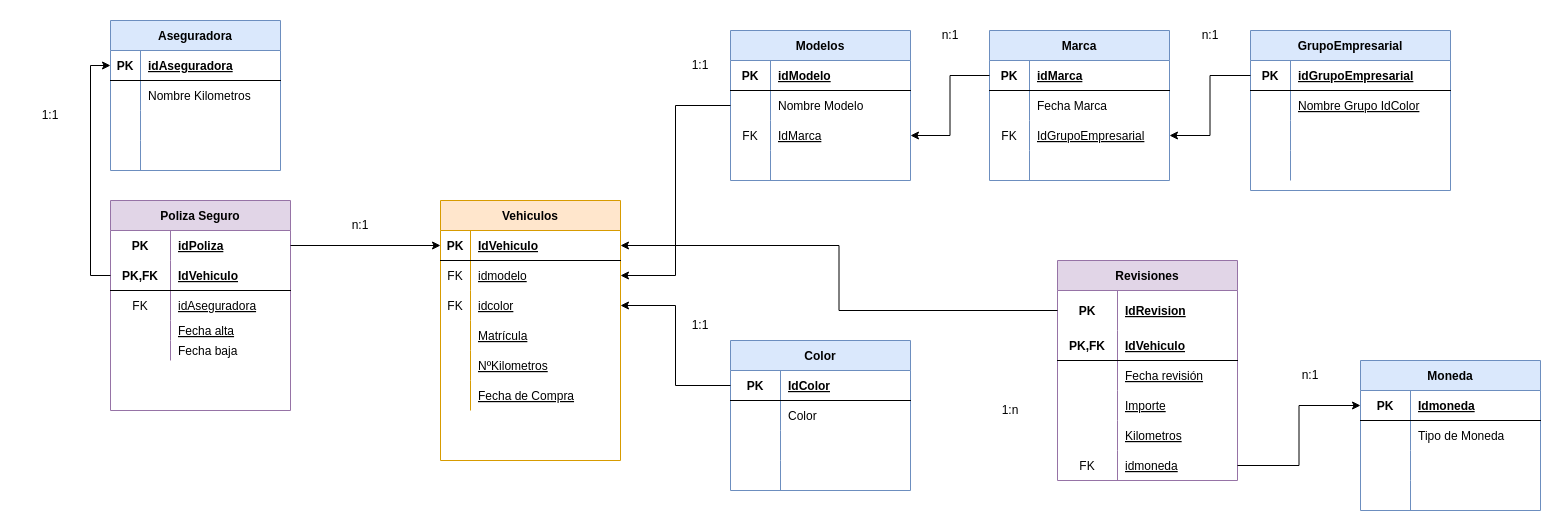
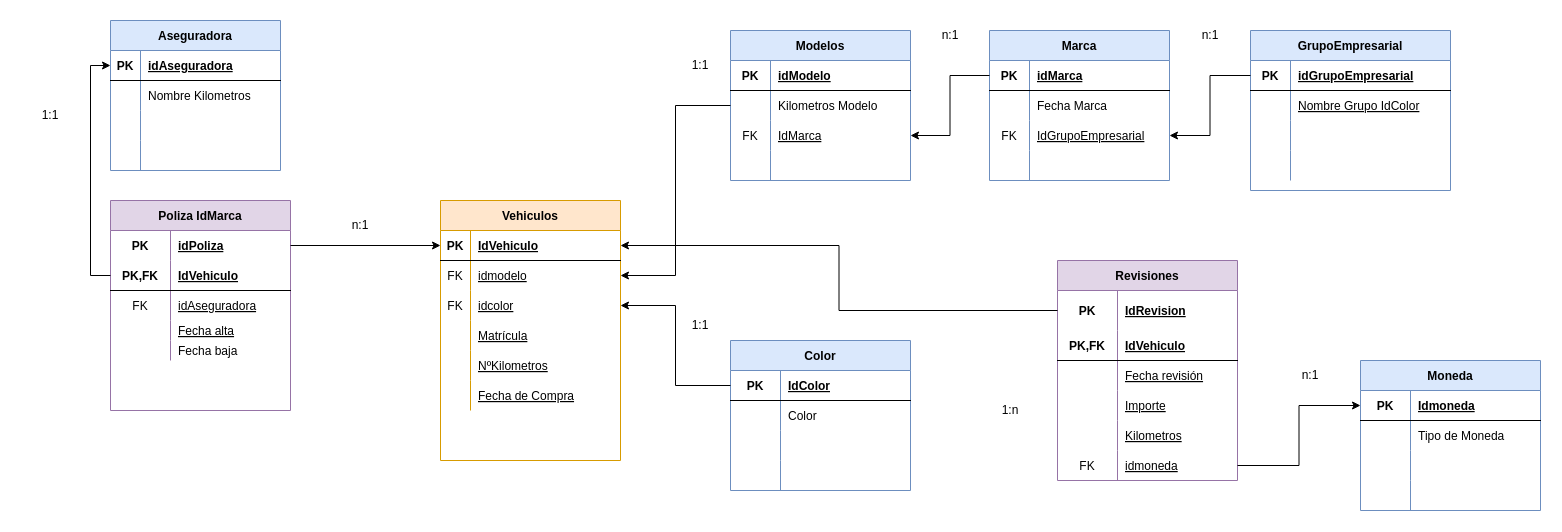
(819, 106) -> (829, 106)
(200, 216) -> (200, 216)
